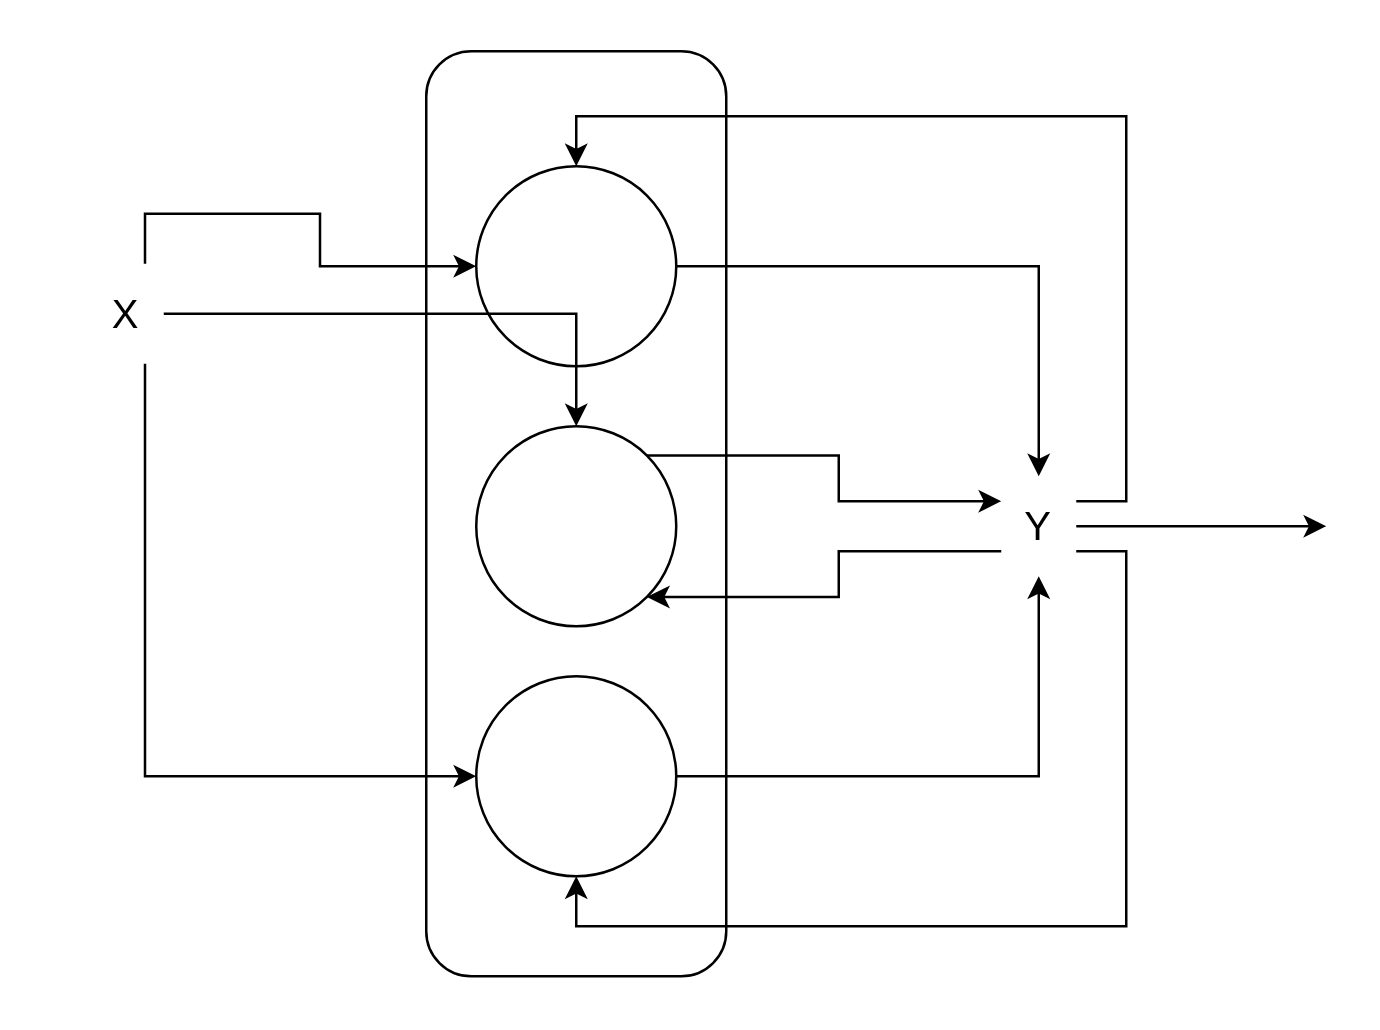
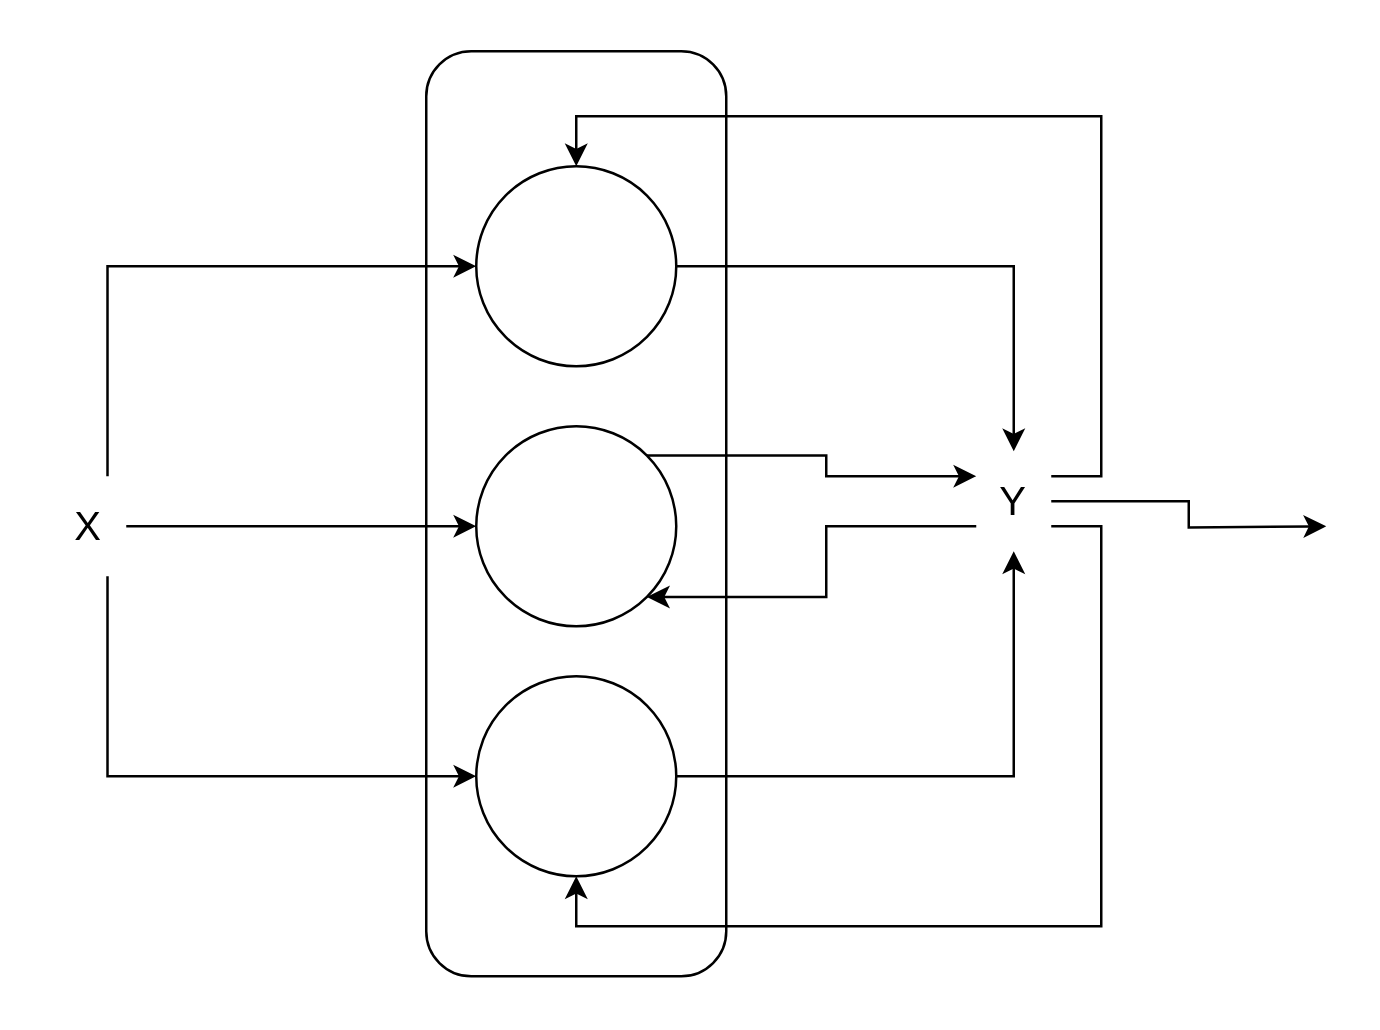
(126, 314) -> (89, 526)
(1039, 526) -> (1014, 501)
